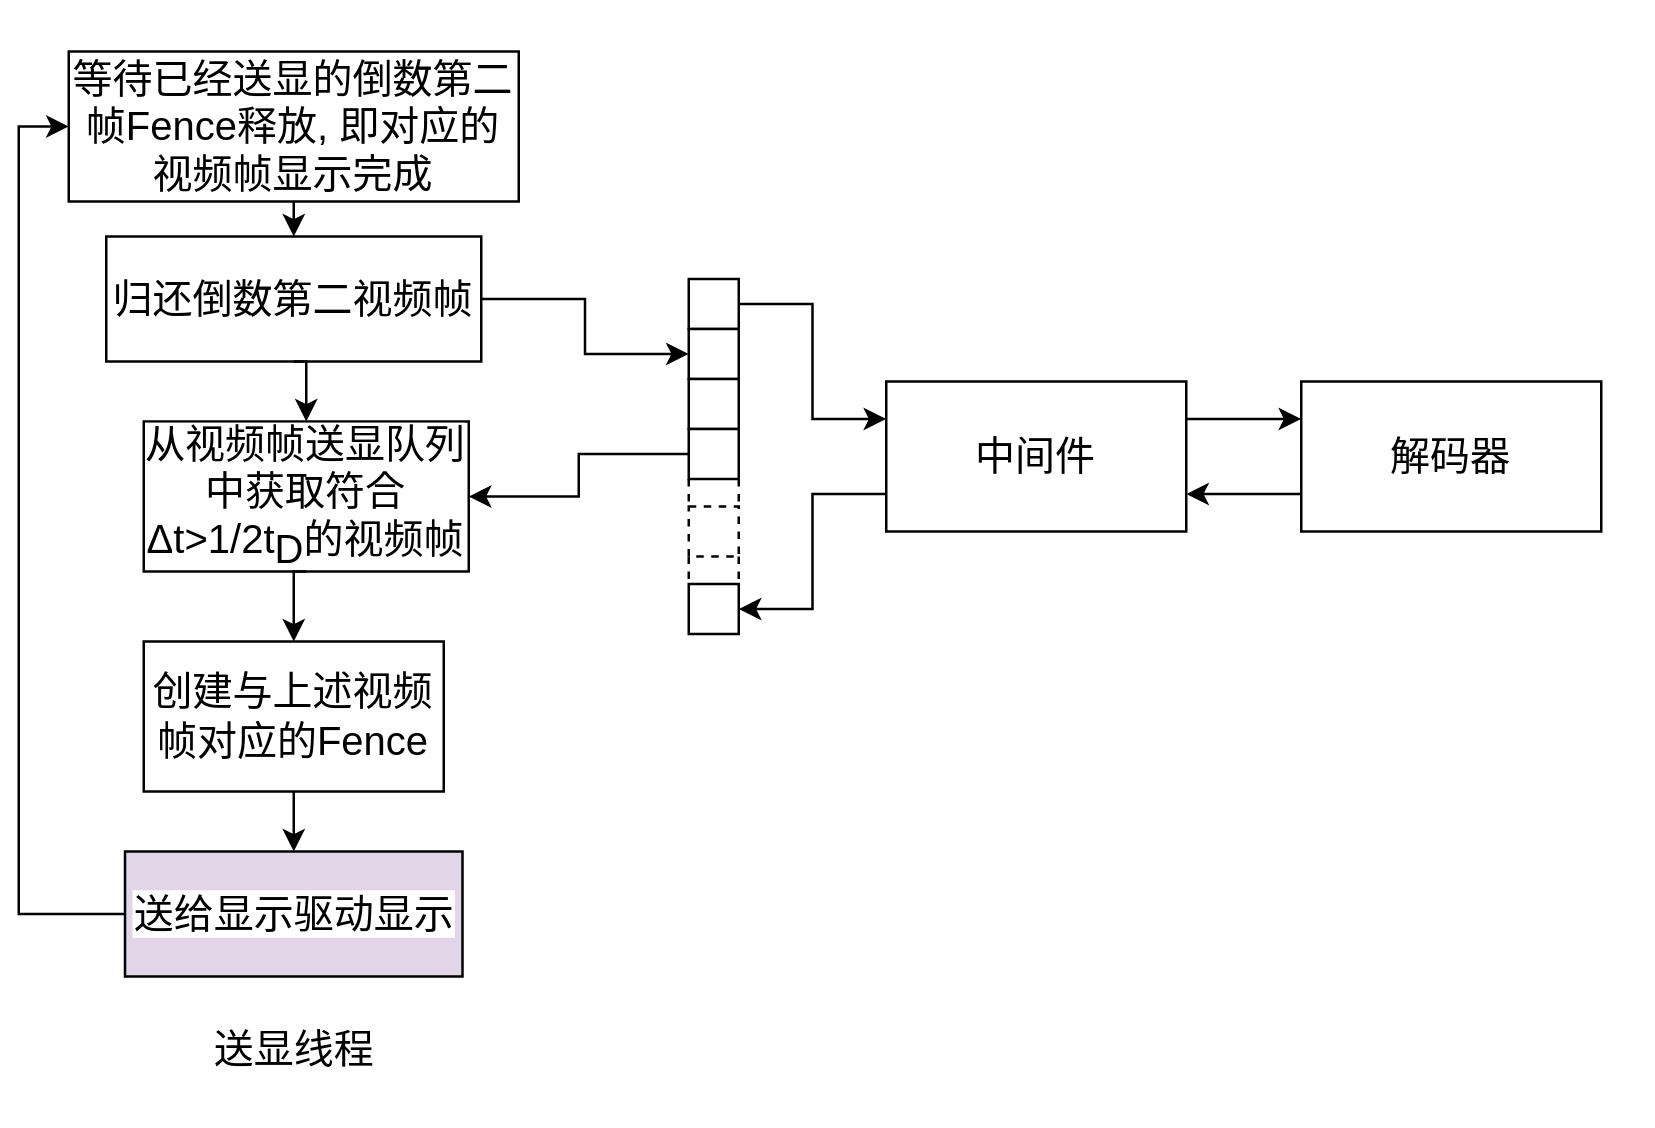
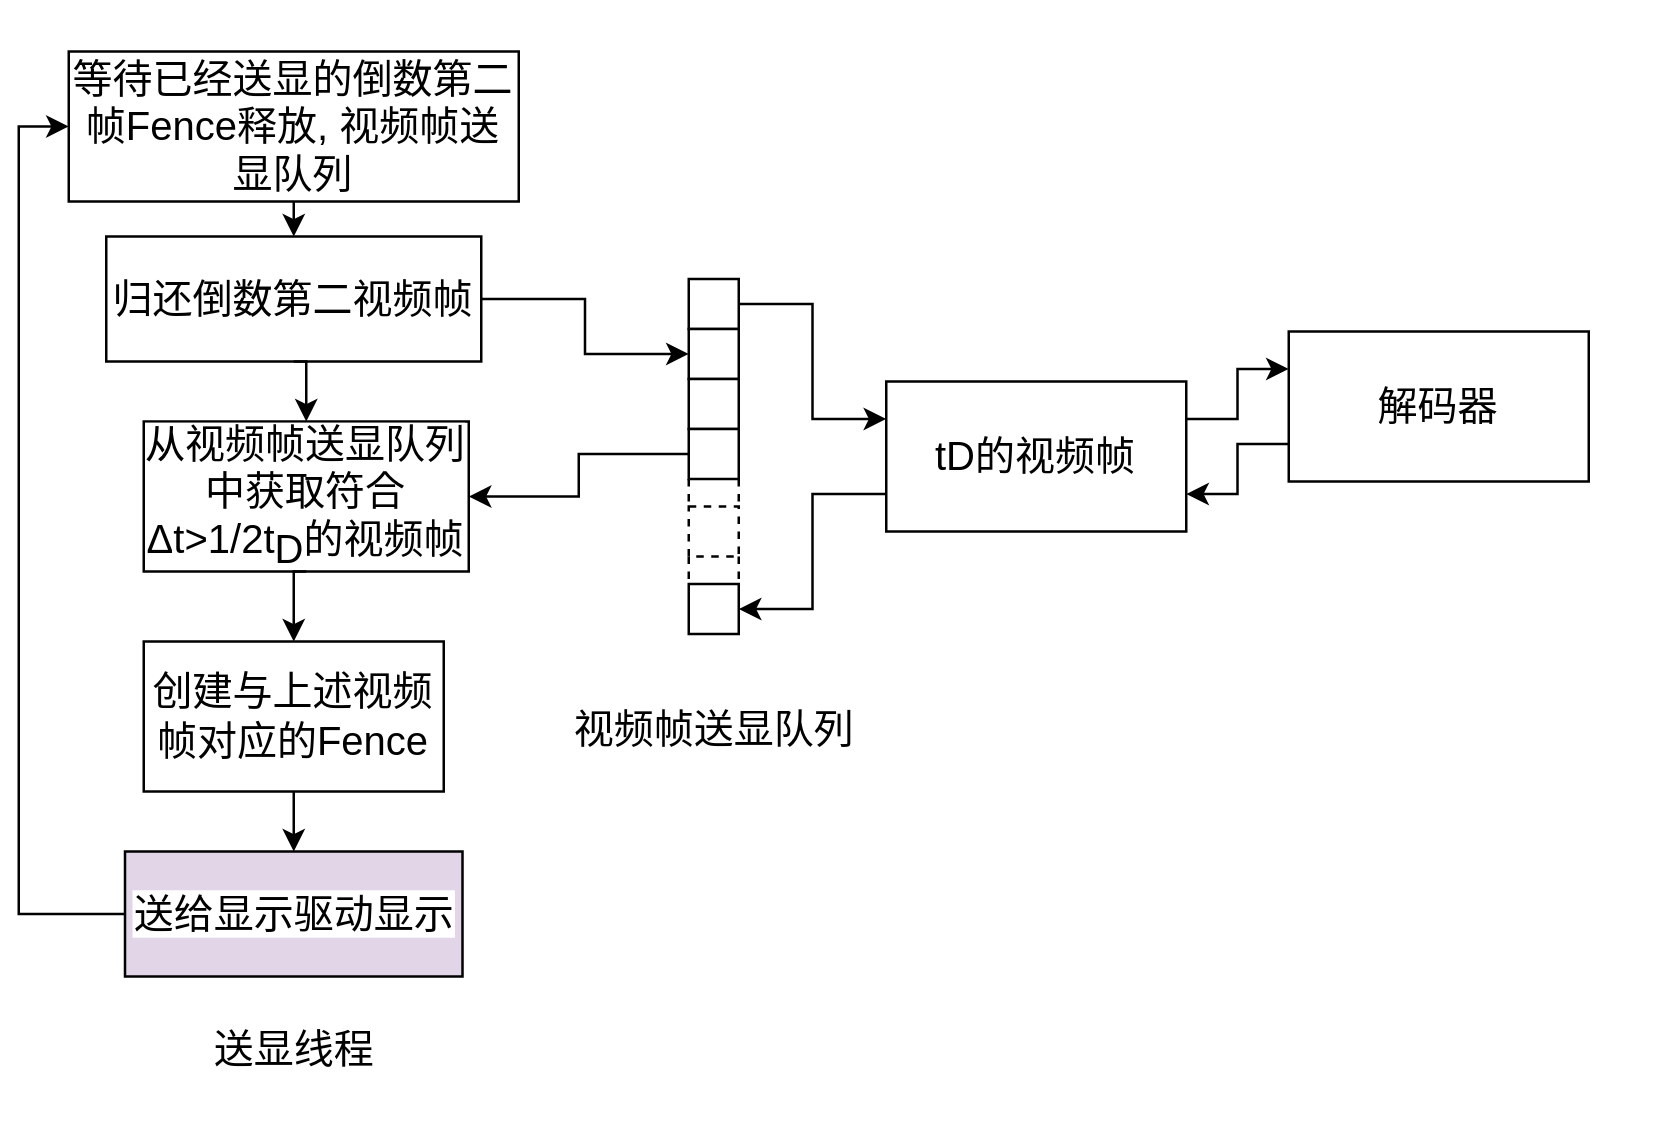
(294, 126) -> (294, 126)
(1036, 456) -> (1036, 456)
(1451, 456) -> (1439, 406)
none -> (714, 729)
